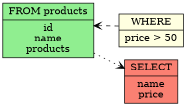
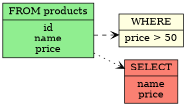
(110, 26) -> (103, 35)
(48, 49) -> (48, 49)
